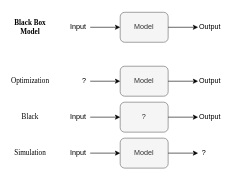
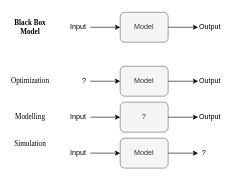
(30, 117) -> (30, 117)
(30, 153) -> (30, 144)
